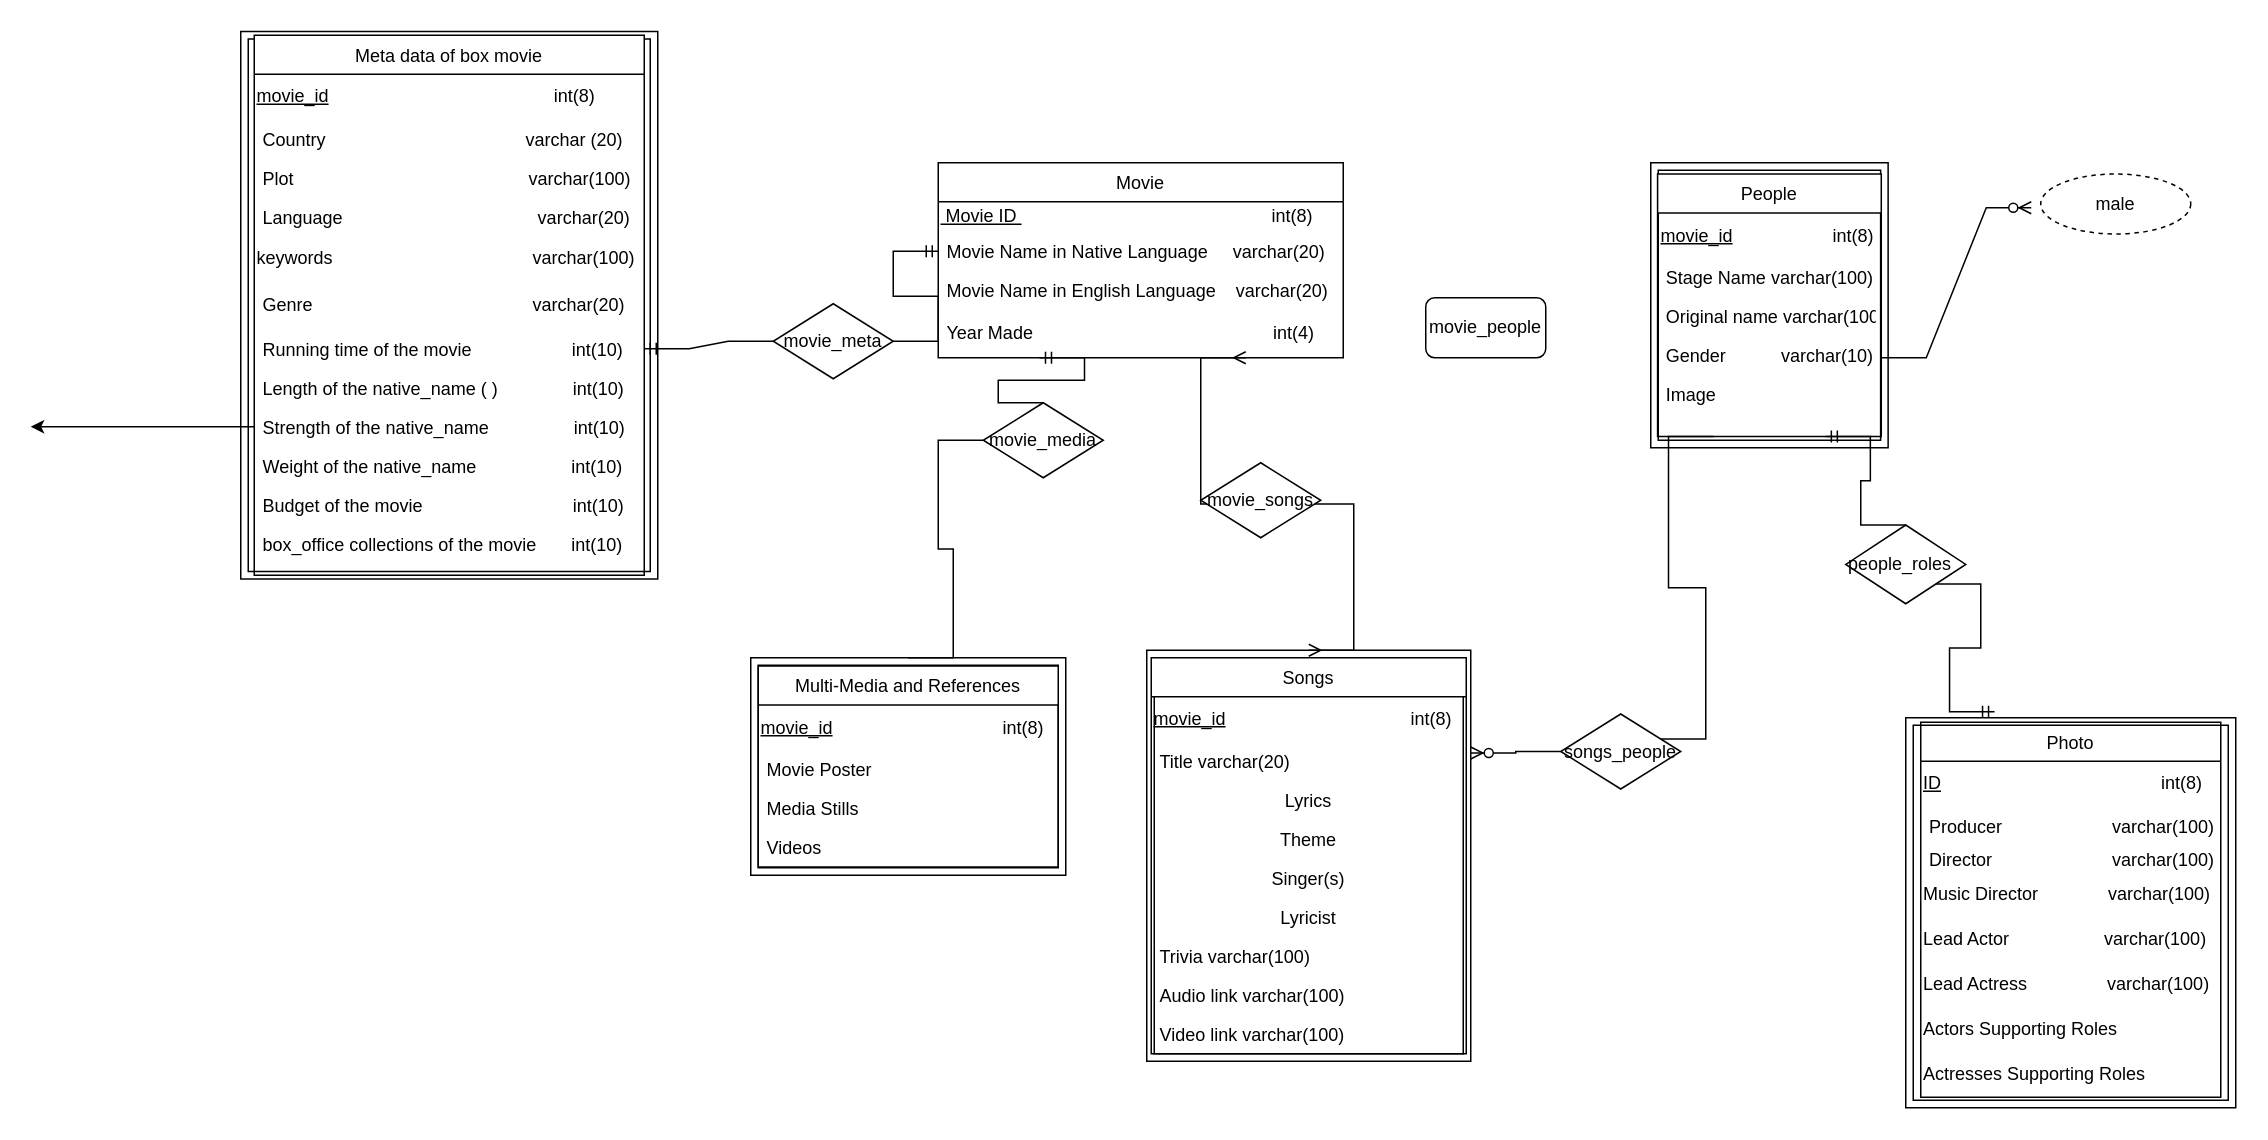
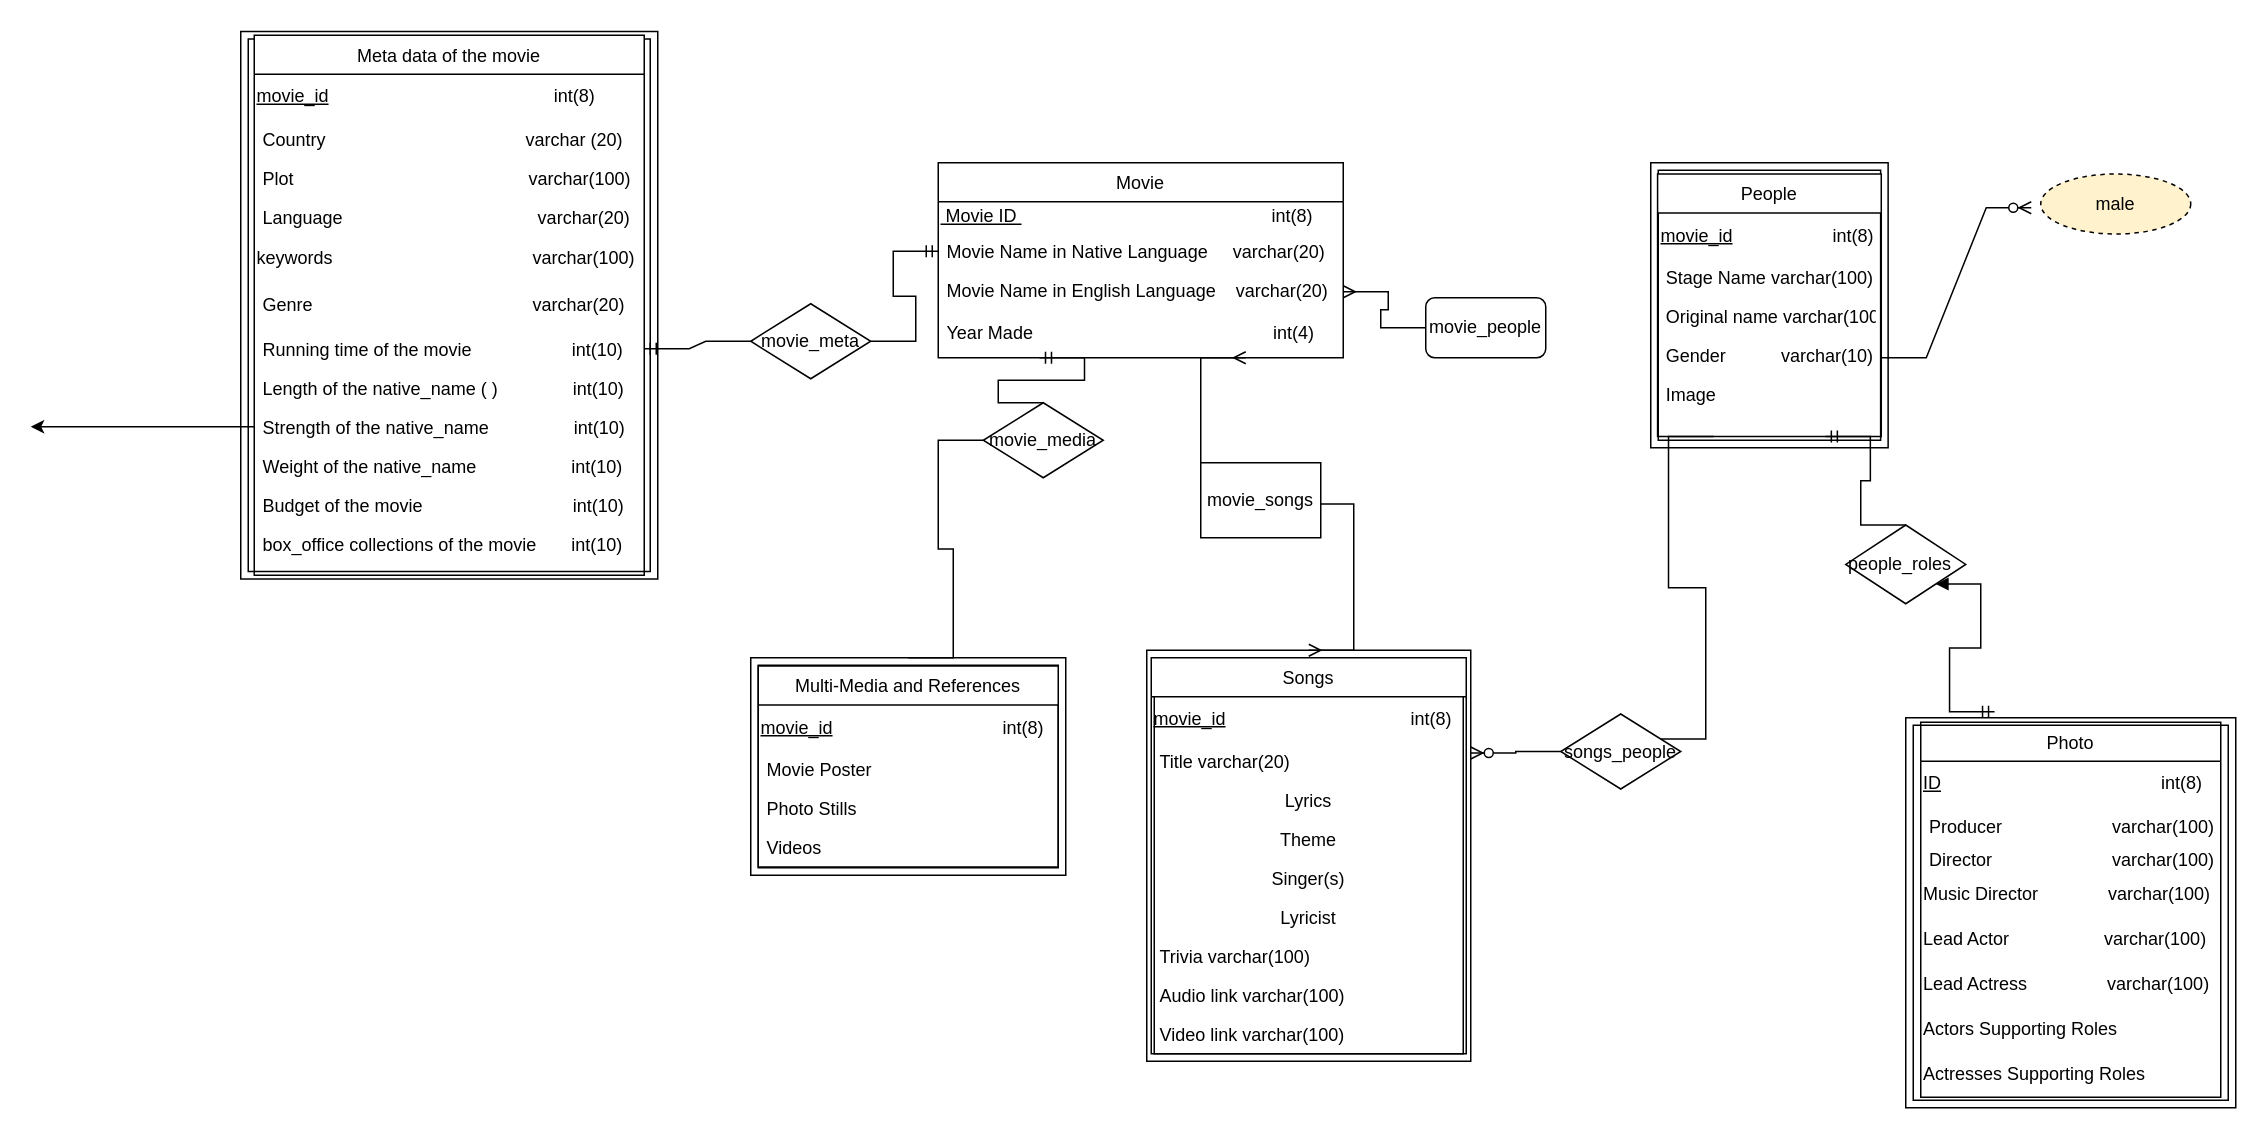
(449, 56) -> (449, 56)
(2116, 204) -> (2116, 204)
none -> (1383, 310)
(833, 341) -> (811, 341)
(1261, 500) -> (1261, 500)
(1944, 584) -> (1949, 584)
(815, 809) -> (818, 809)
